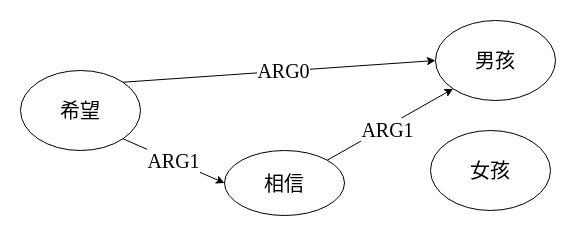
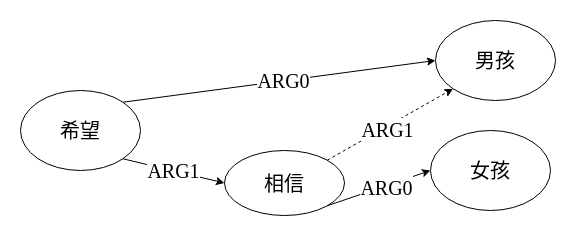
(424, 105) -> (424, 105)
(81, 111) -> (81, 131)
none -> (376, 189)
